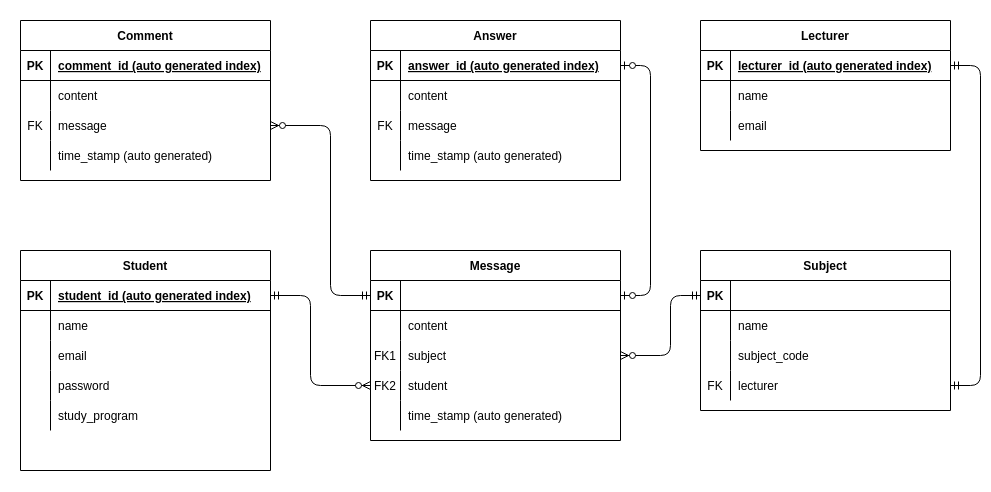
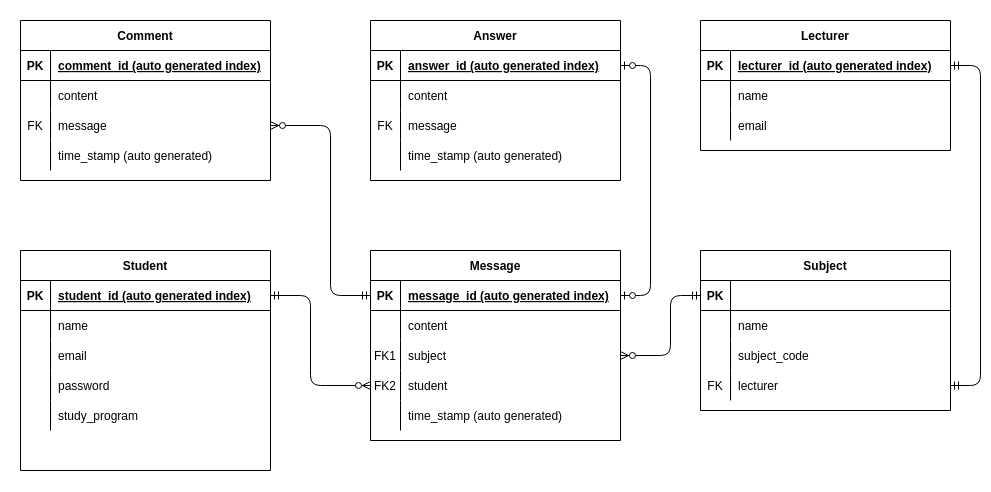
none -> (511, 296)
